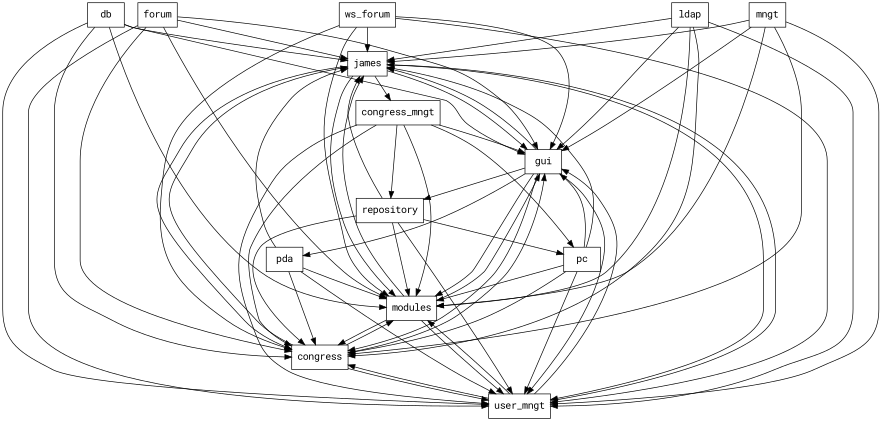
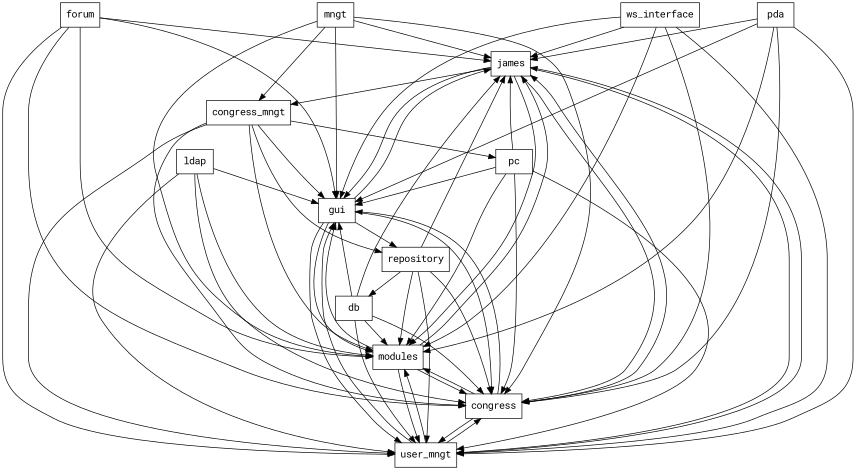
(367, 15) -> (660, 15)
(526, 40) -> none
(422, 225) -> (569, 107)
(487, 235) -> (387, 282)
(878, 320) -> (294, 61)
